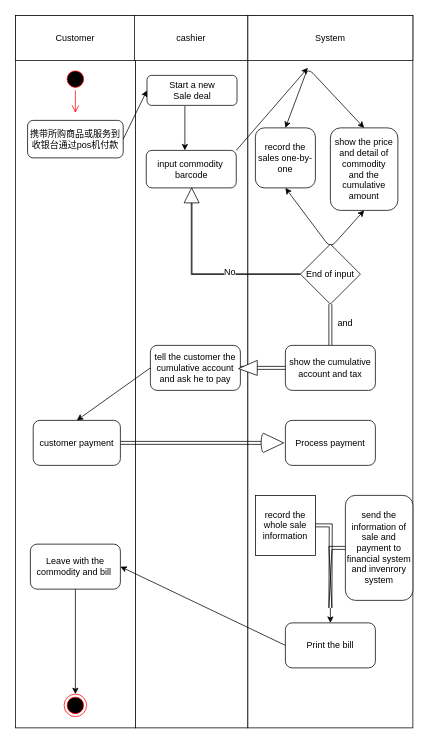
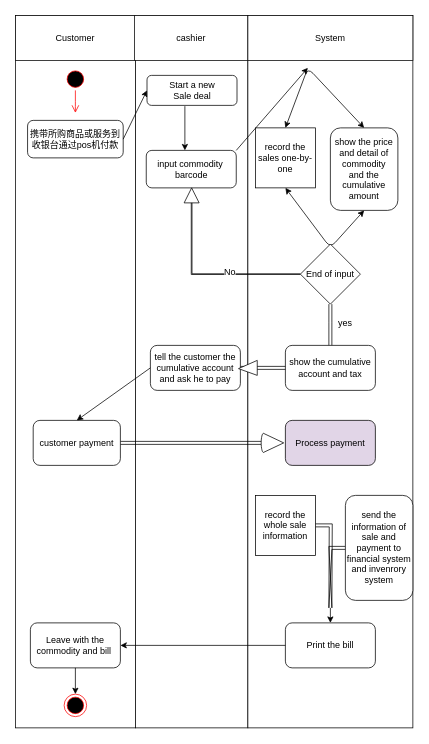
(285, 158) -> (285, 158)
(345, 323) -> (345, 323)
(330, 443) -> (330, 443)
(75, 567) -> (75, 645)
